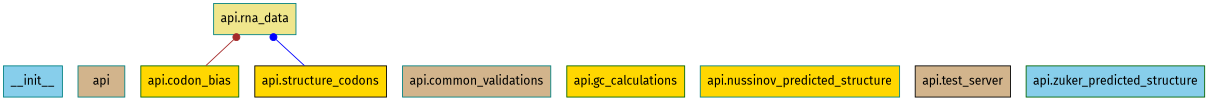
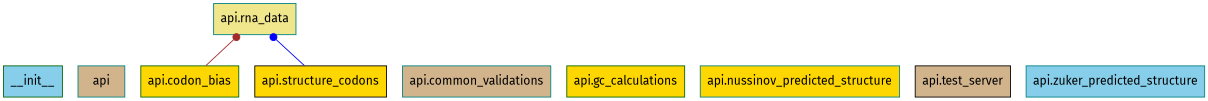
(33, 81) -> (33, 81)
(1115, 81) -> (1115, 81)
